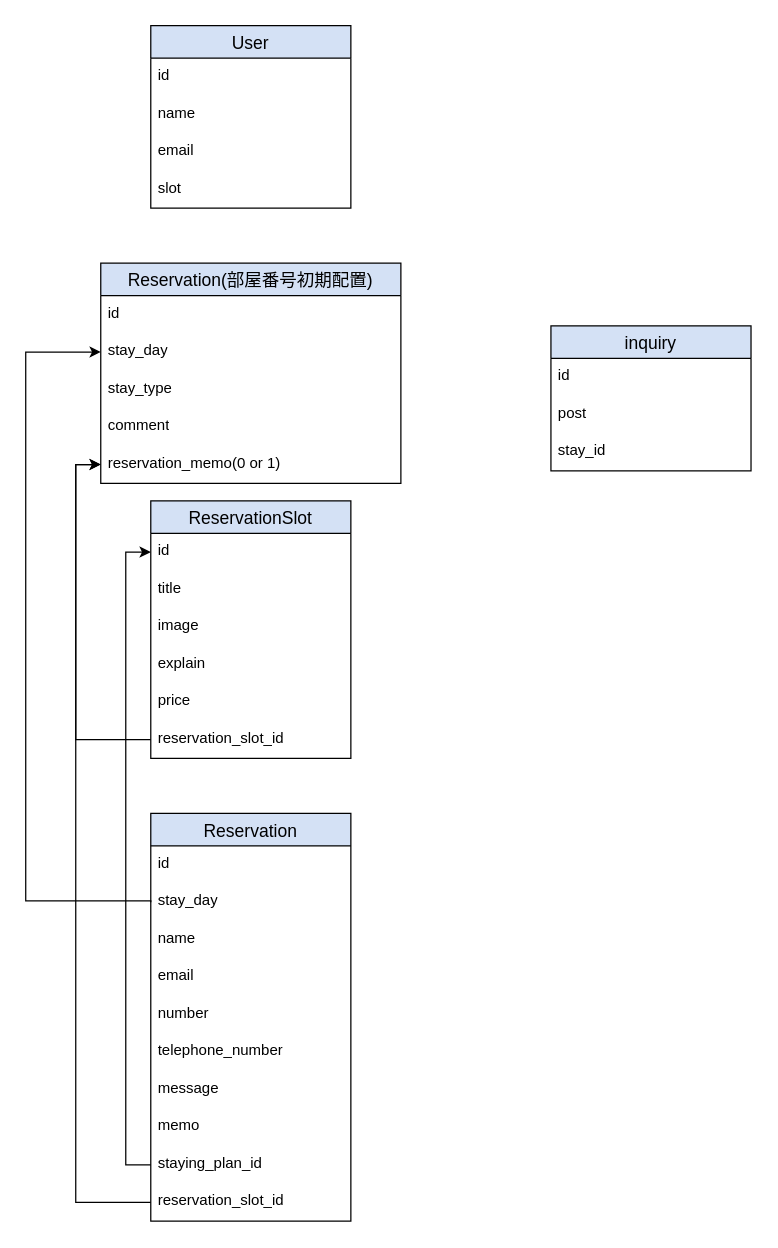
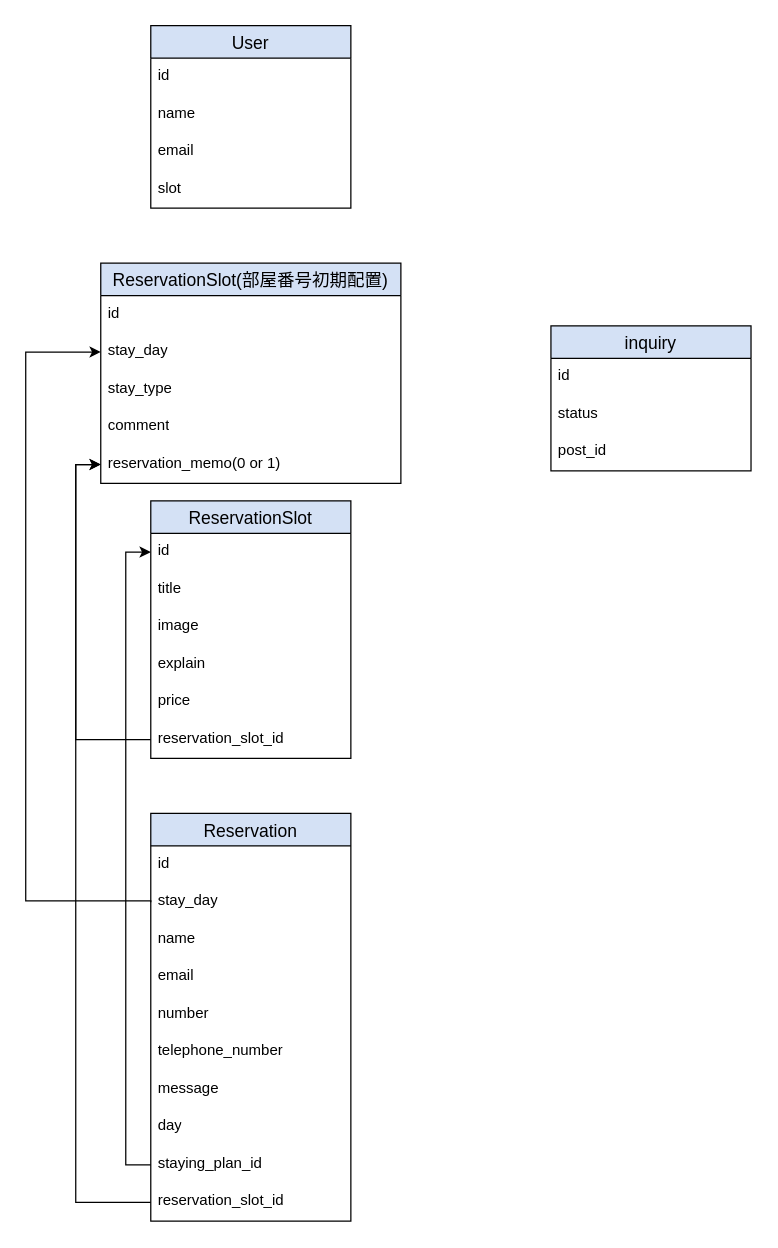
(250, 280) -> (250, 280)
(575, 413) -> (583, 413)
(586, 451) -> (586, 451)
(175, 1126) -> (171, 1126)
